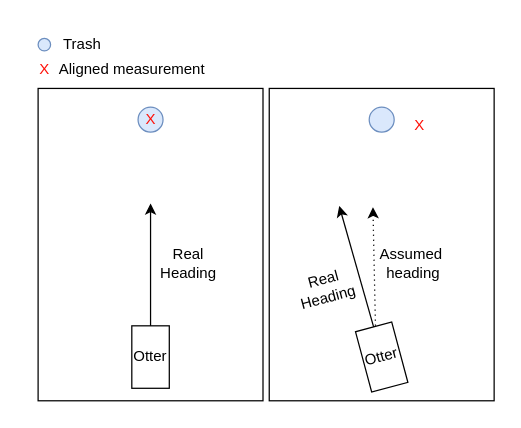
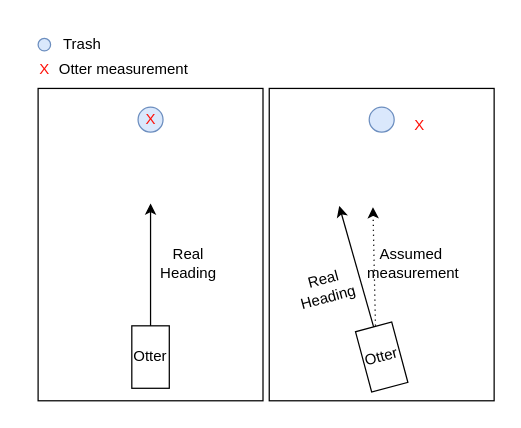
(133, 69) -> (129, 69)
(414, 263) -> (414, 263)
